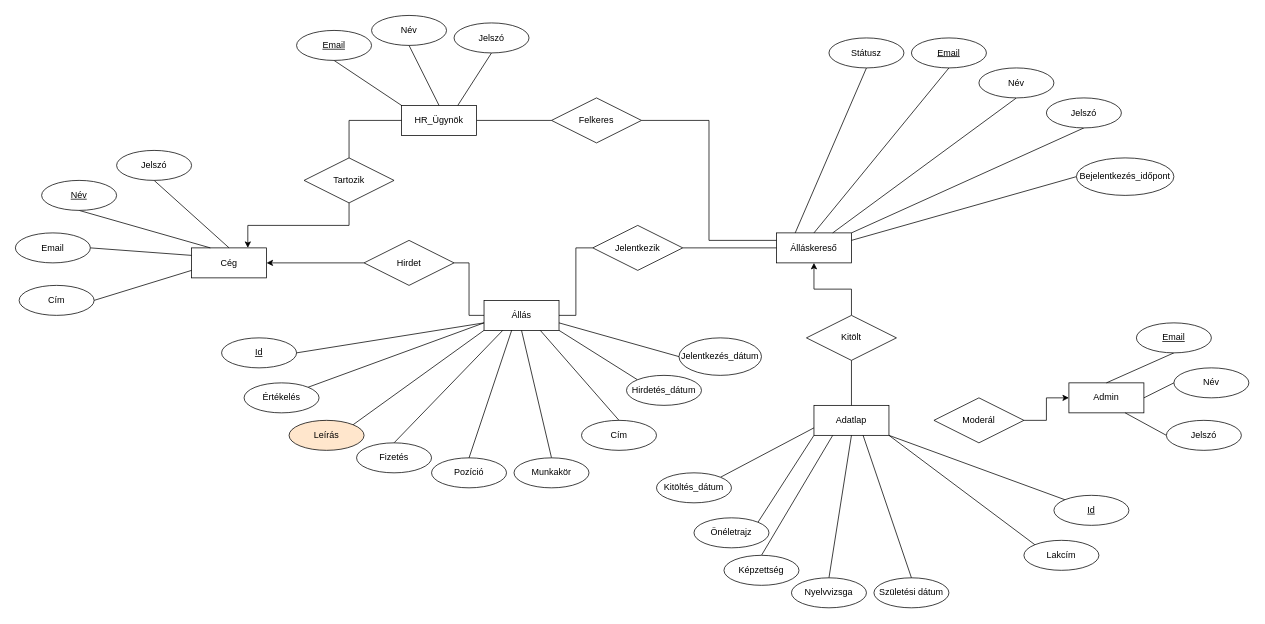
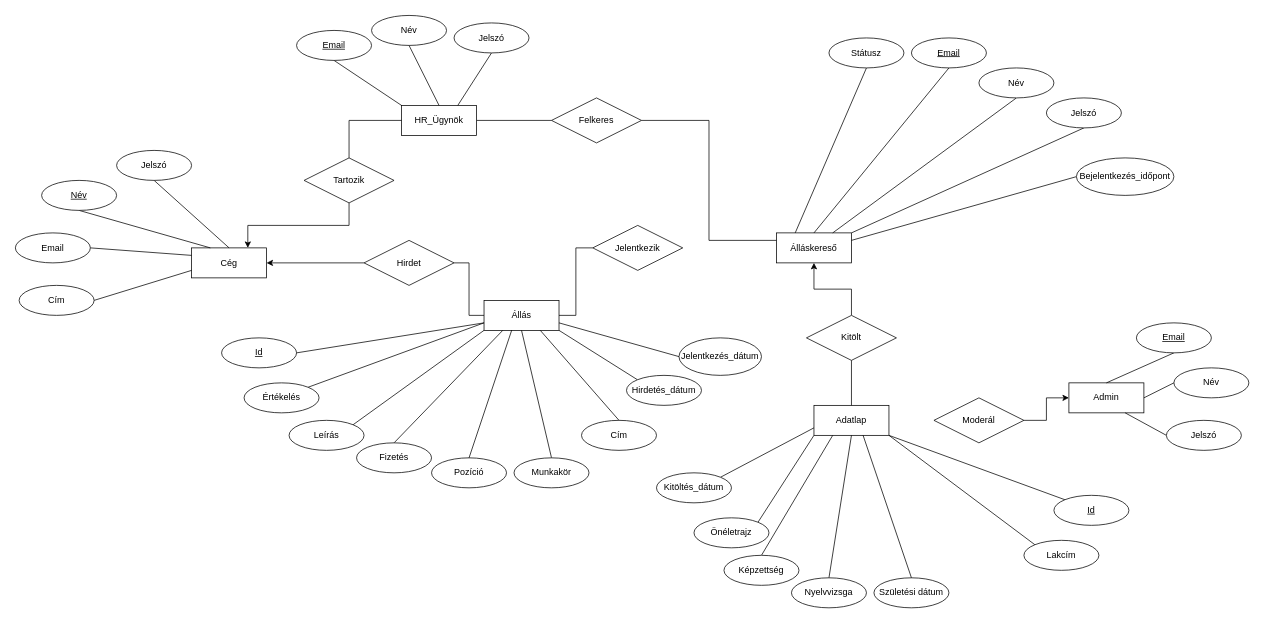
(729, 248) -> none
(327, 435) -> (327, 435)
